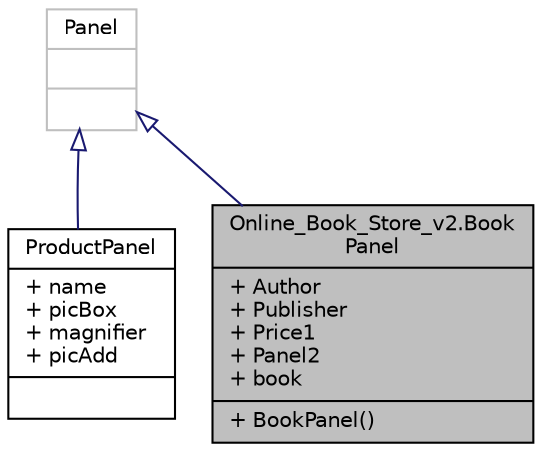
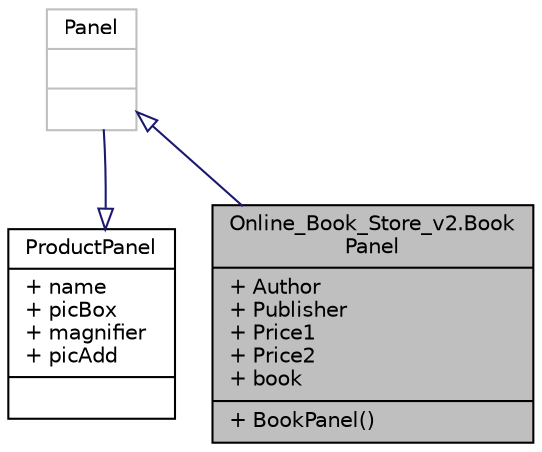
(78, 190) -> (105, 169)
(275, 356) -> (273, 356)
